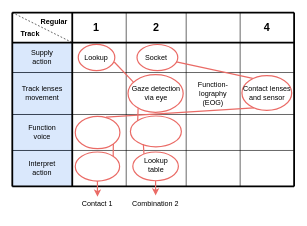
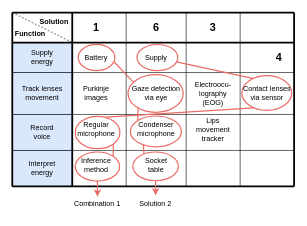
(54, 21) -> (54, 21)
(156, 27) -> (156, 27)
none -> (213, 27)
(267, 27) -> (279, 57)
(30, 33) -> (30, 33)
(42, 57) -> (42, 57)
(96, 57) -> (96, 57)
(156, 57) -> (156, 57)
none -> (96, 93)
(213, 93) -> (213, 93)
(267, 93) -> (267, 93)
none -> (96, 129)
none -> (156, 129)
none -> (213, 129)
(42, 132) -> (42, 132)
none -> (96, 165)
(156, 165) -> (156, 165)
(42, 168) -> (42, 168)
(98, 204) -> (98, 204)
(156, 204) -> (156, 204)
